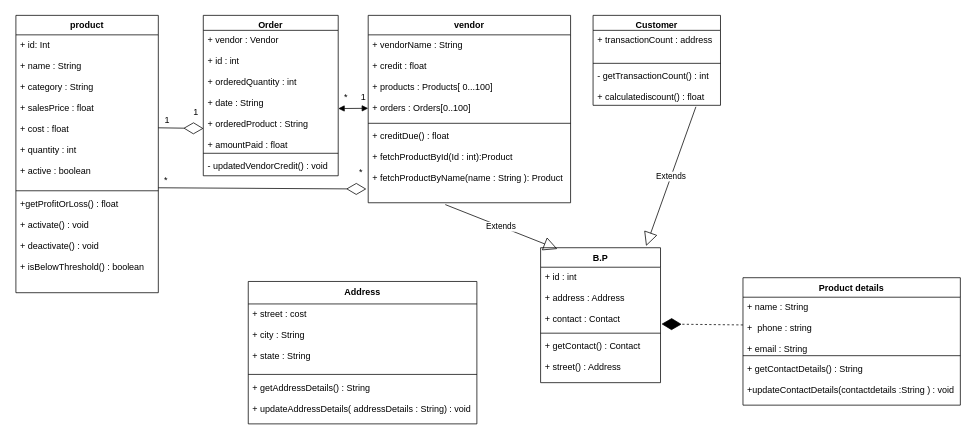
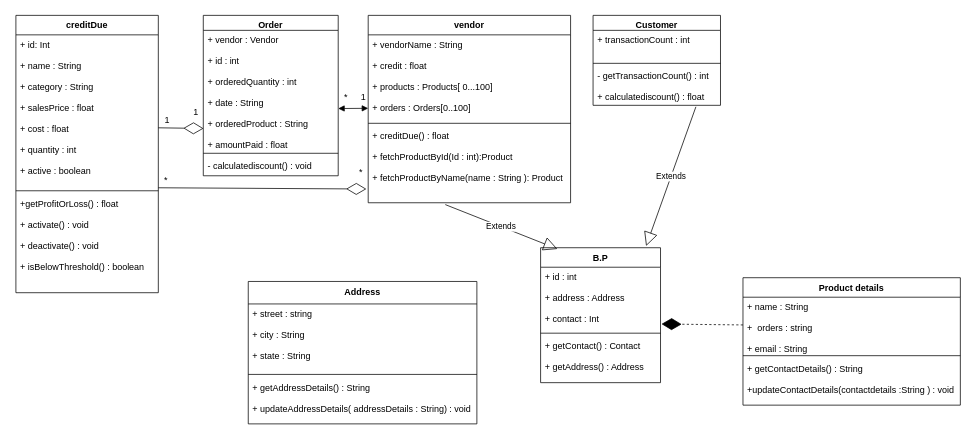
(86, 26) -> (86, 26)
(662, 41) -> (650, 41)
(276, 167) -> (268, 167)
(563, 278) -> (563, 278)
(779, 308) -> (779, 308)
(285, 314) -> (289, 314)
(600, 347) -> (600, 347)
